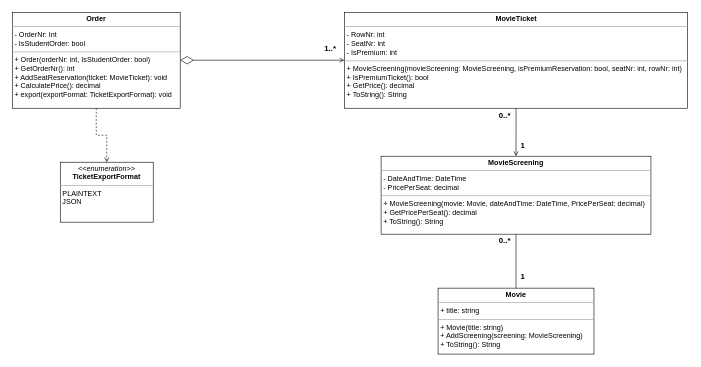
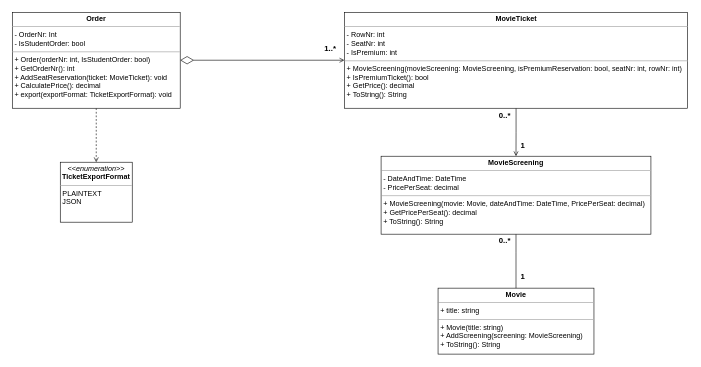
(107, 192) -> (96, 192)
